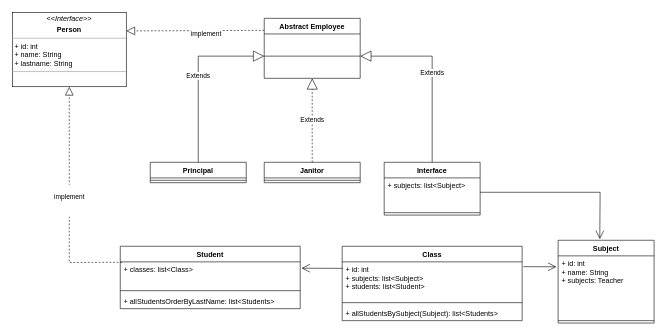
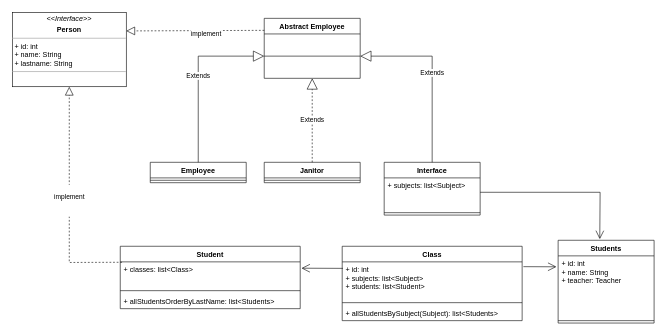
(198, 170) -> (198, 170)
(606, 248) -> (606, 248)
(575, 264) -> (575, 264)
